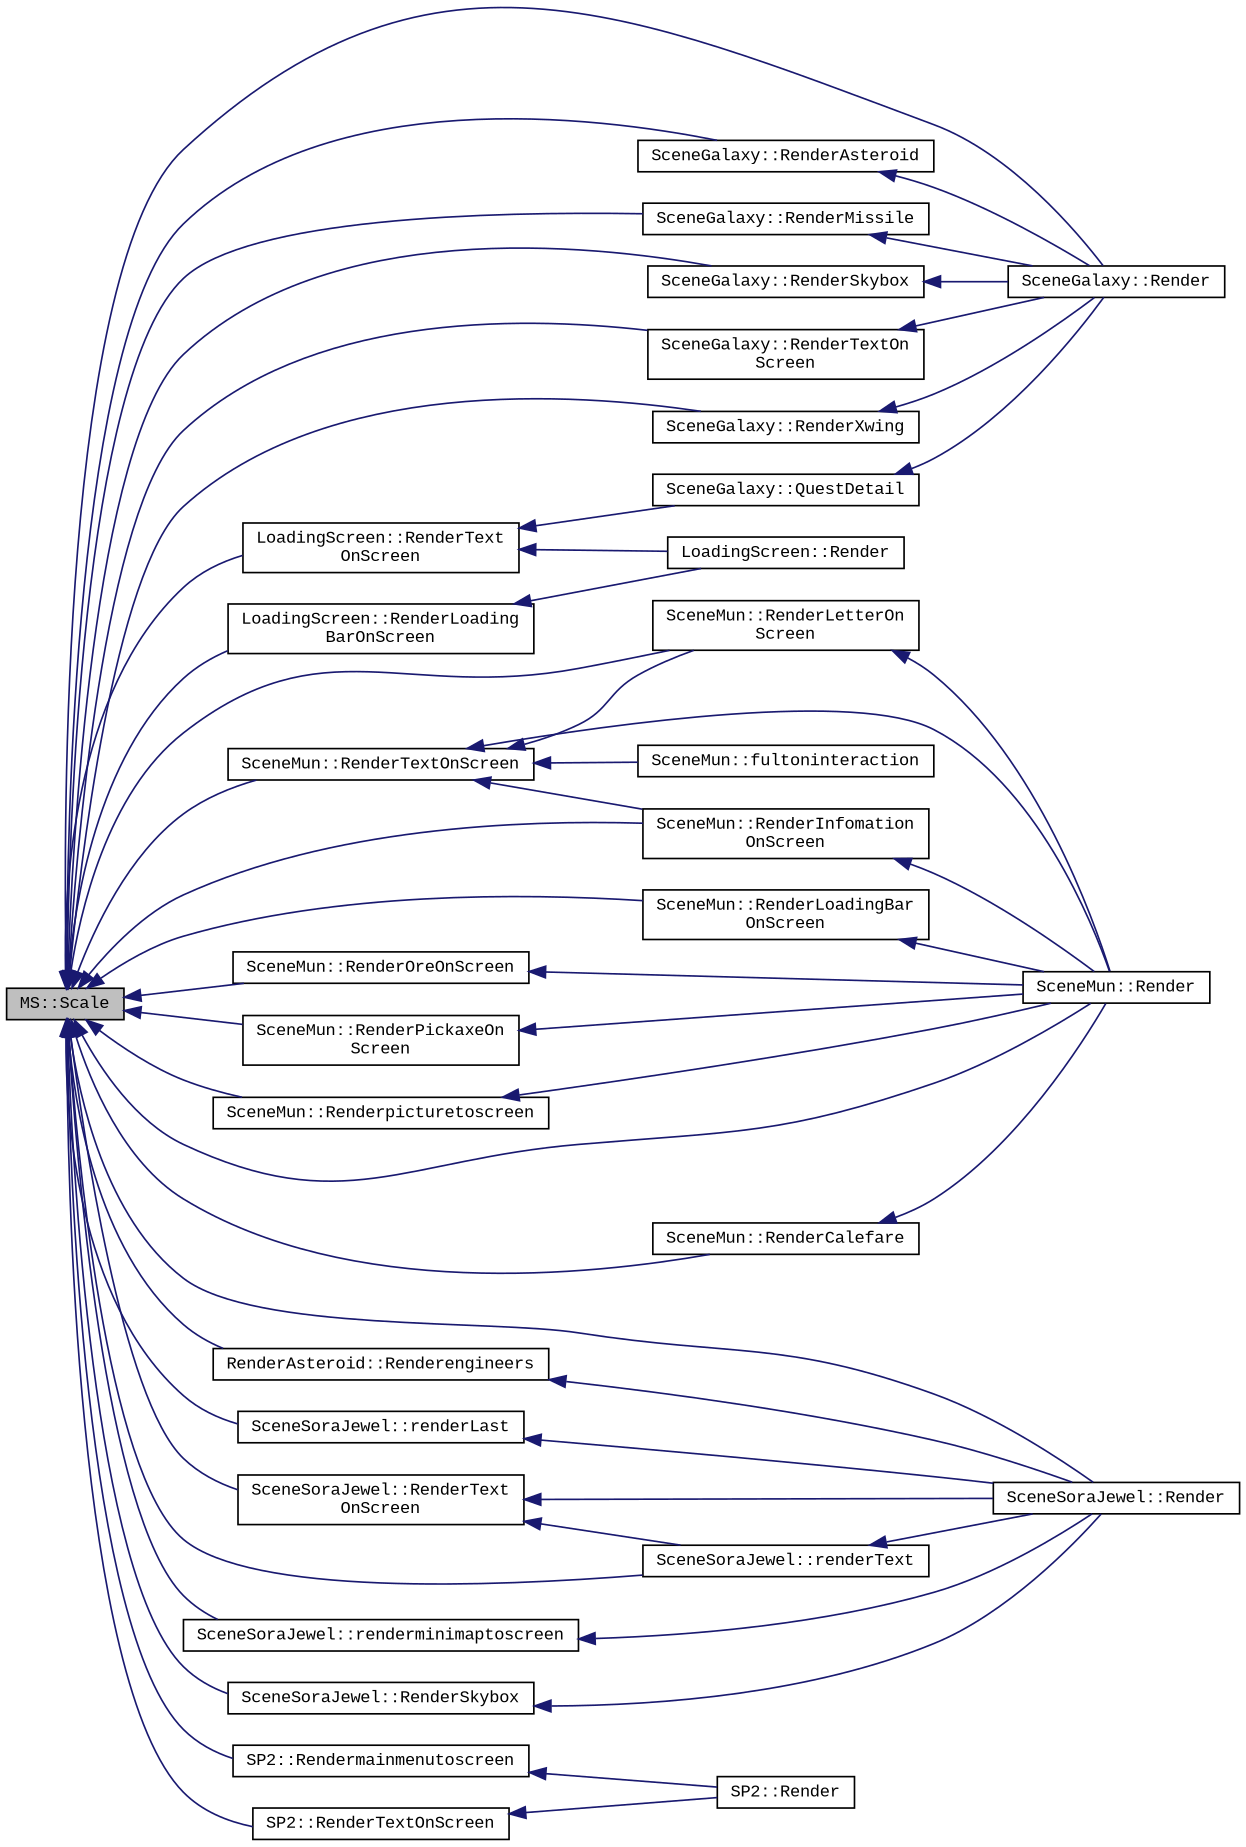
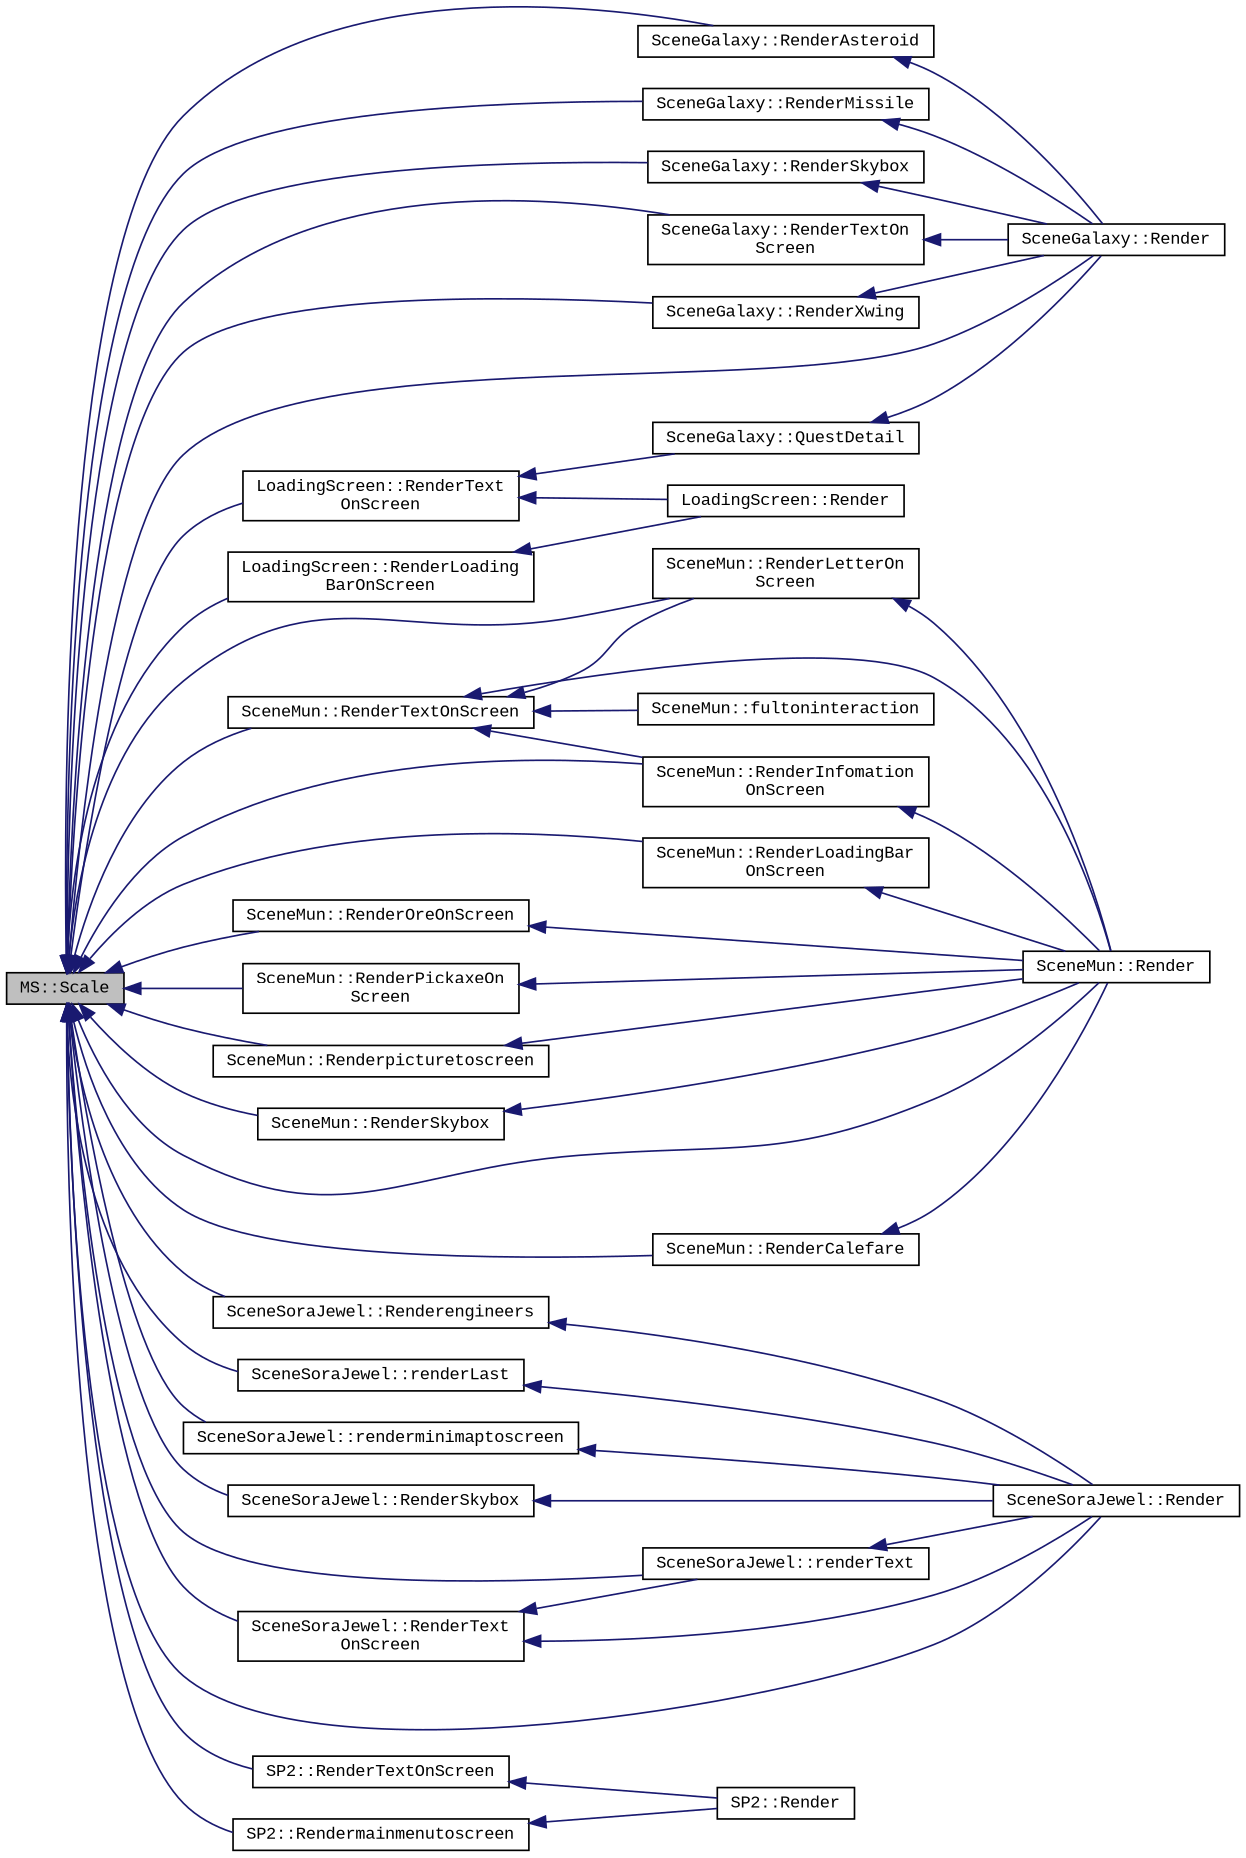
none -> (381, 1124)
(381, 1364) -> (381, 1312)
